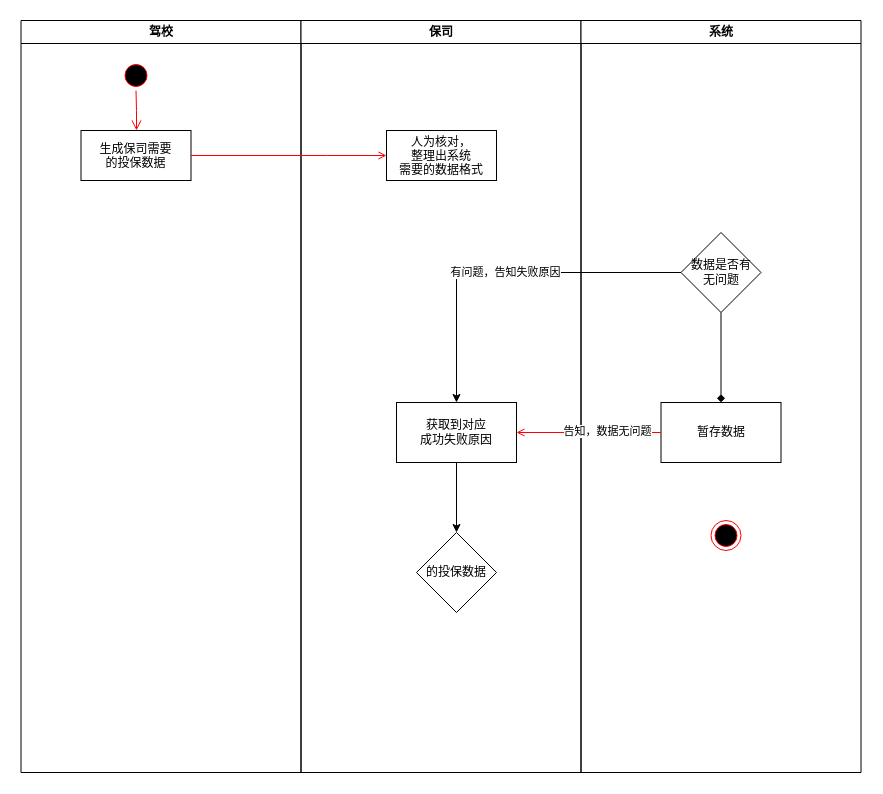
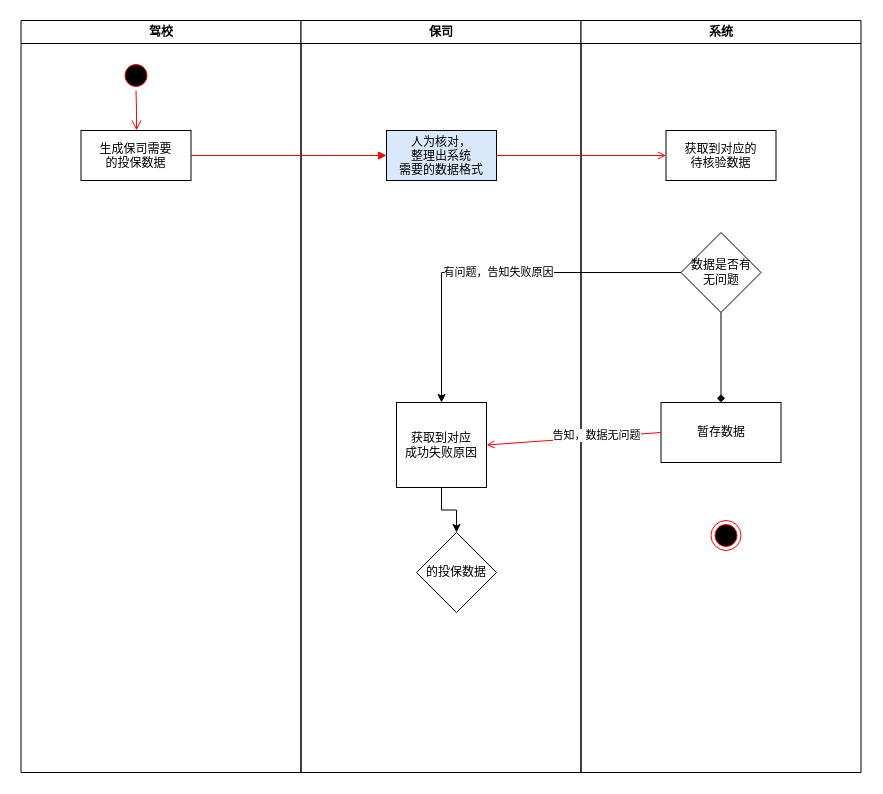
(379, 156) -> (377, 156)
(442, 156) -> (442, 156)
none -> (579, 156)
none -> (721, 156)
(457, 433) -> (442, 445)
